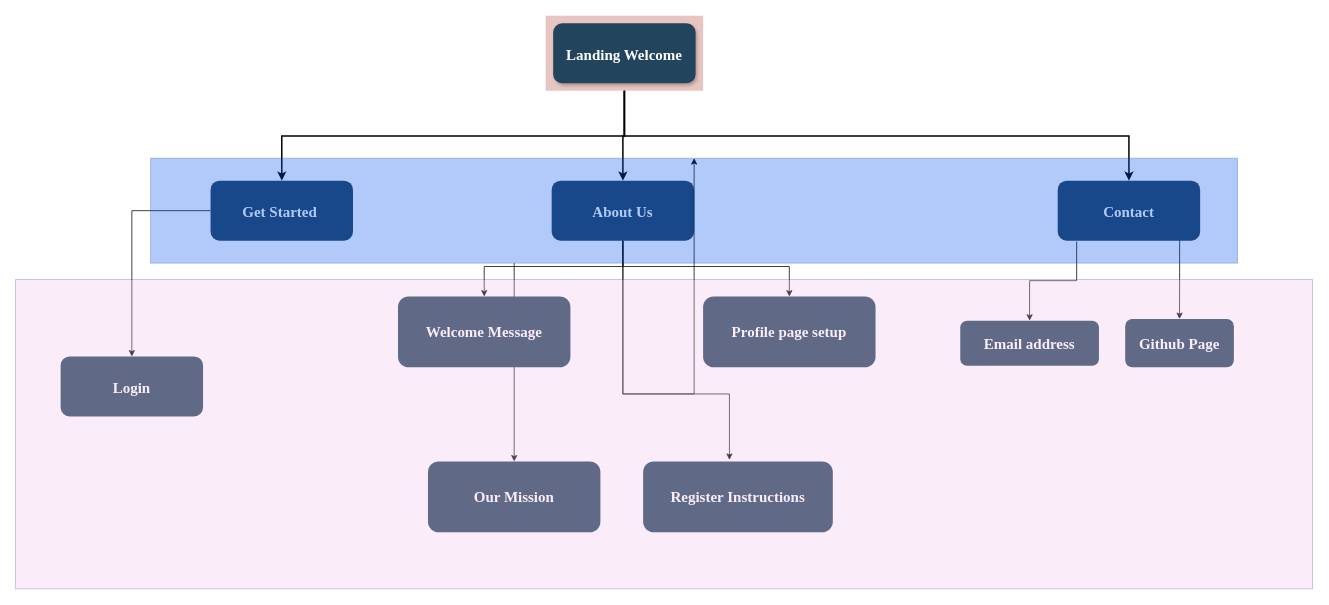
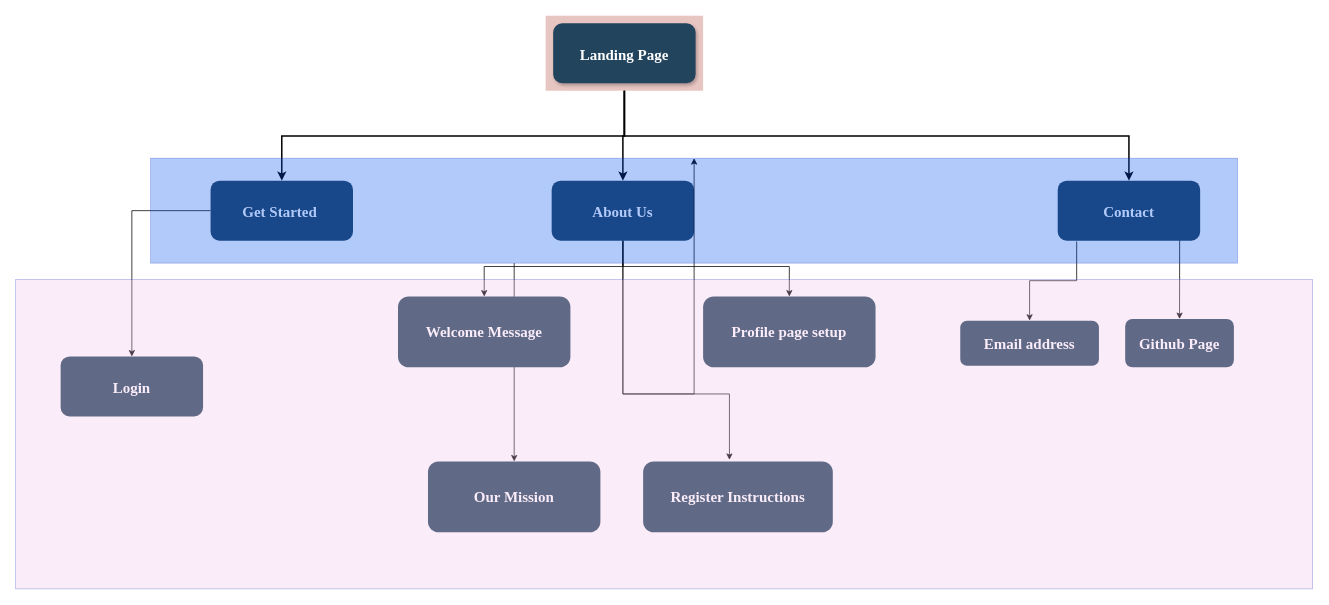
(624, 55) -> (624, 55)
